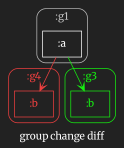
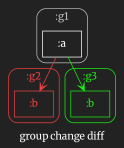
(34, 77) -> (34, 77)
